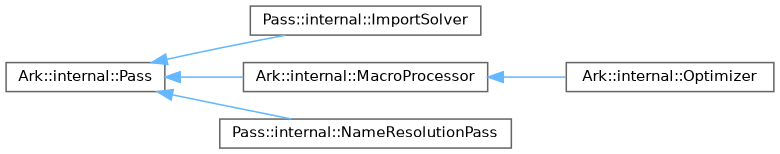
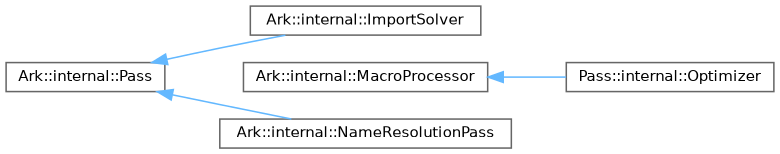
(366, 21) -> (366, 21)
(212, 77) -> none
(670, 77) -> (670, 77)
(366, 134) -> (366, 134)
